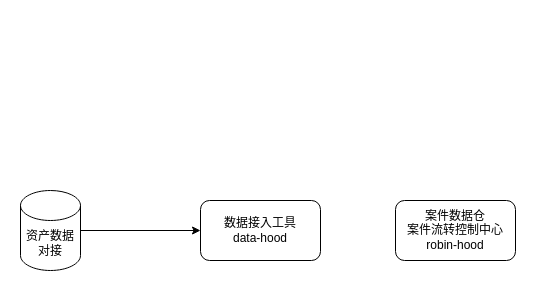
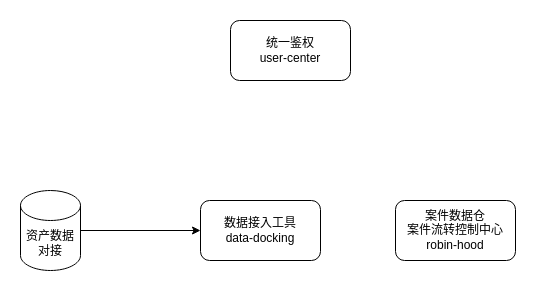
none -> (291, 51)
(261, 231) -> (261, 231)
